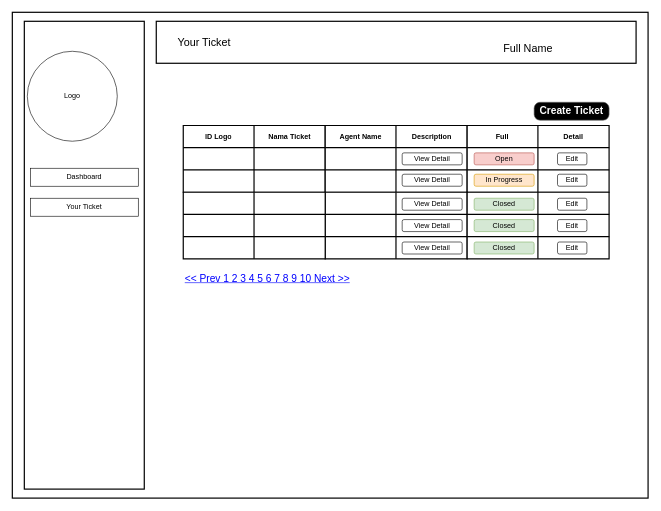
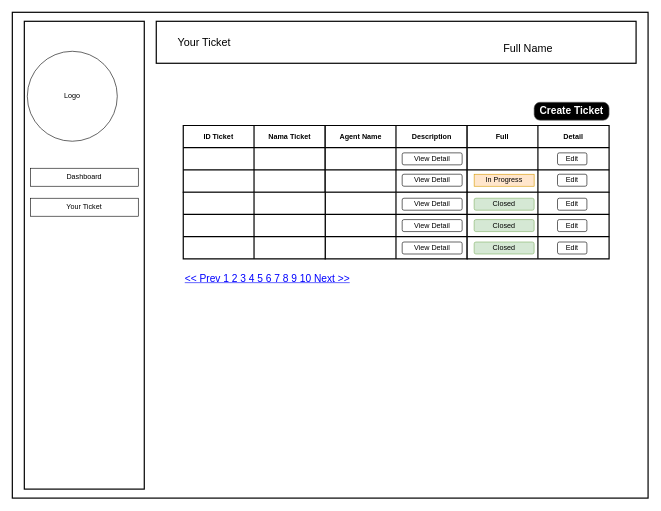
(219, 137) -> (219, 137)
(504, 159) -> none
(504, 180) -> (504, 180)
